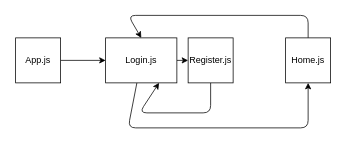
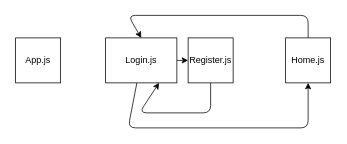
(80, 60) -> none
